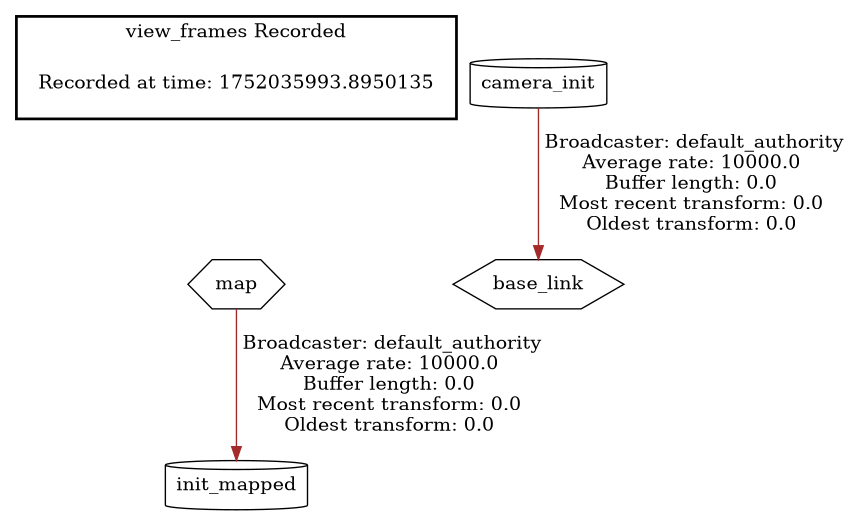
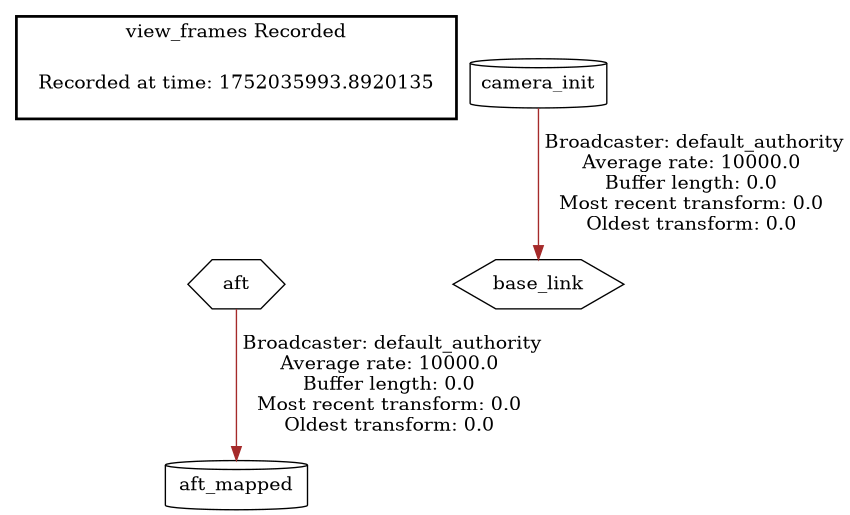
(236, 83) -> (236, 83)
(236, 284) -> (236, 284)
(236, 485) -> (236, 485)
